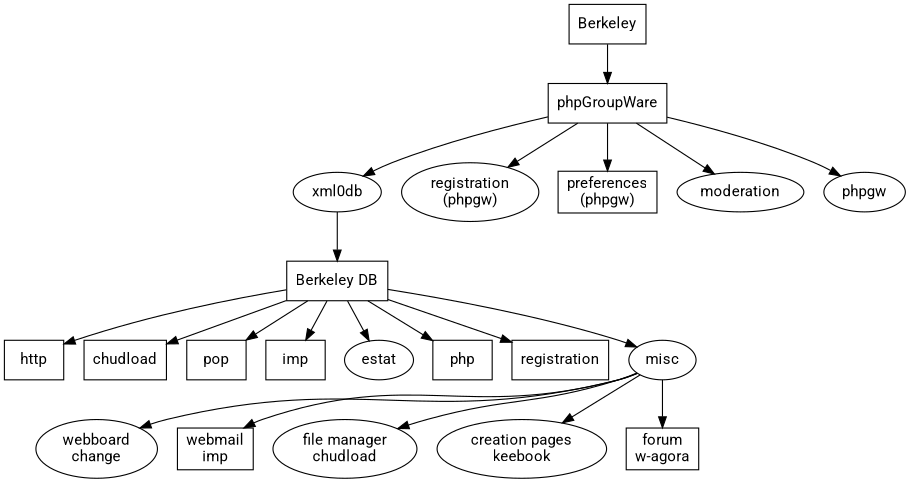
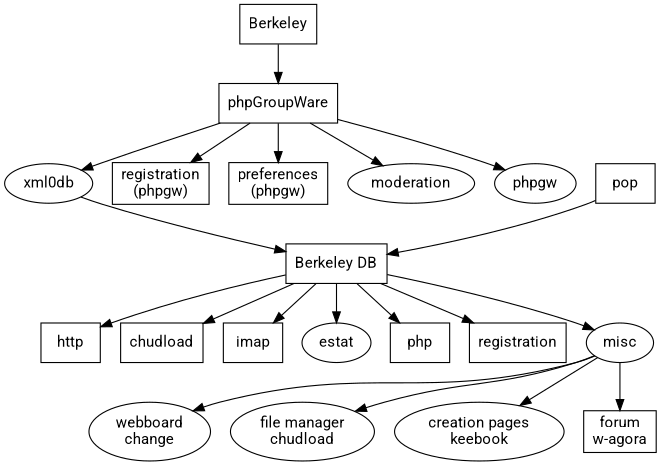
(470, 192) -> (161, 183)
(282, 317) -> (498, 231)
(296, 360) -> (253, 343)
(215, 449) -> none
